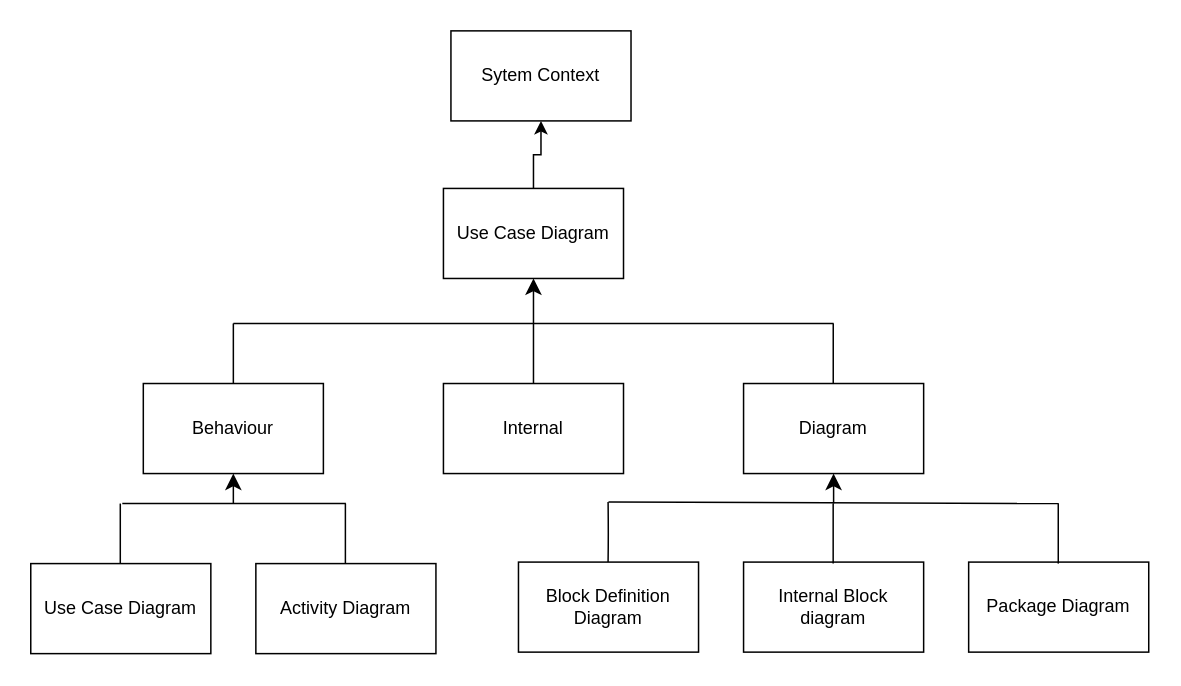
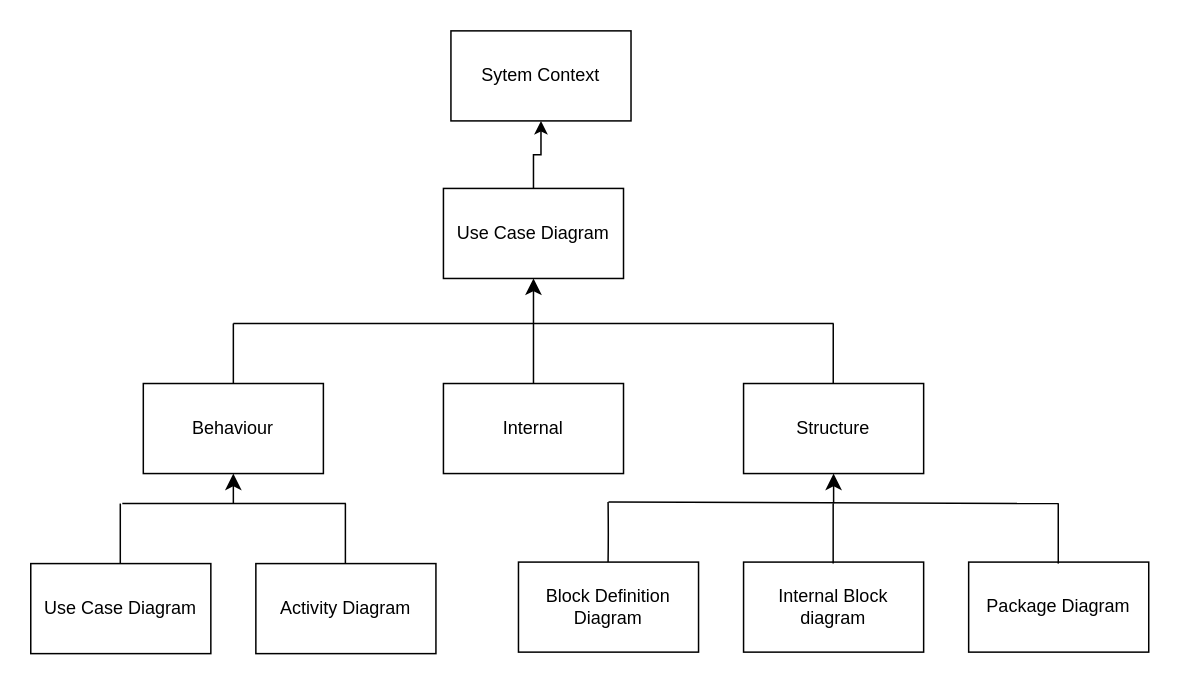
(833, 428) -> (833, 428)
